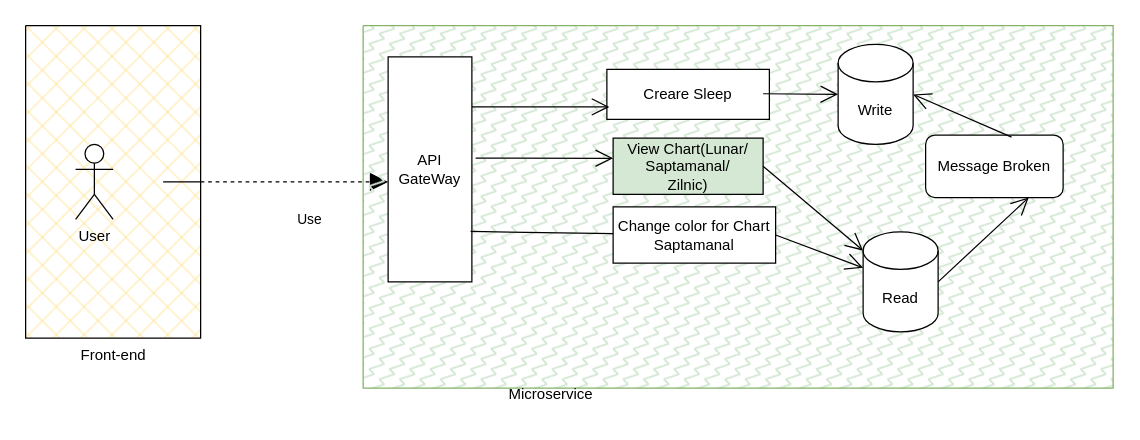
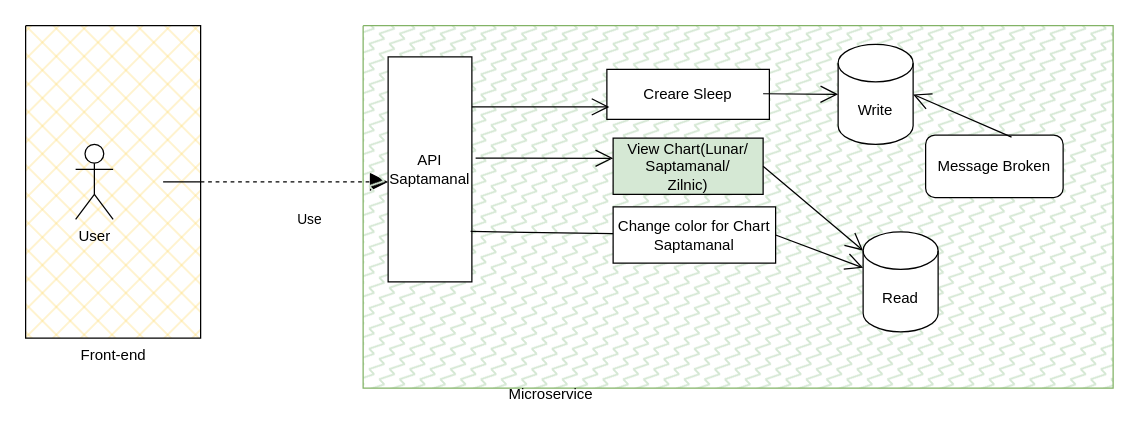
(430, 169) -> (430, 169)
(982, 241) -> none
